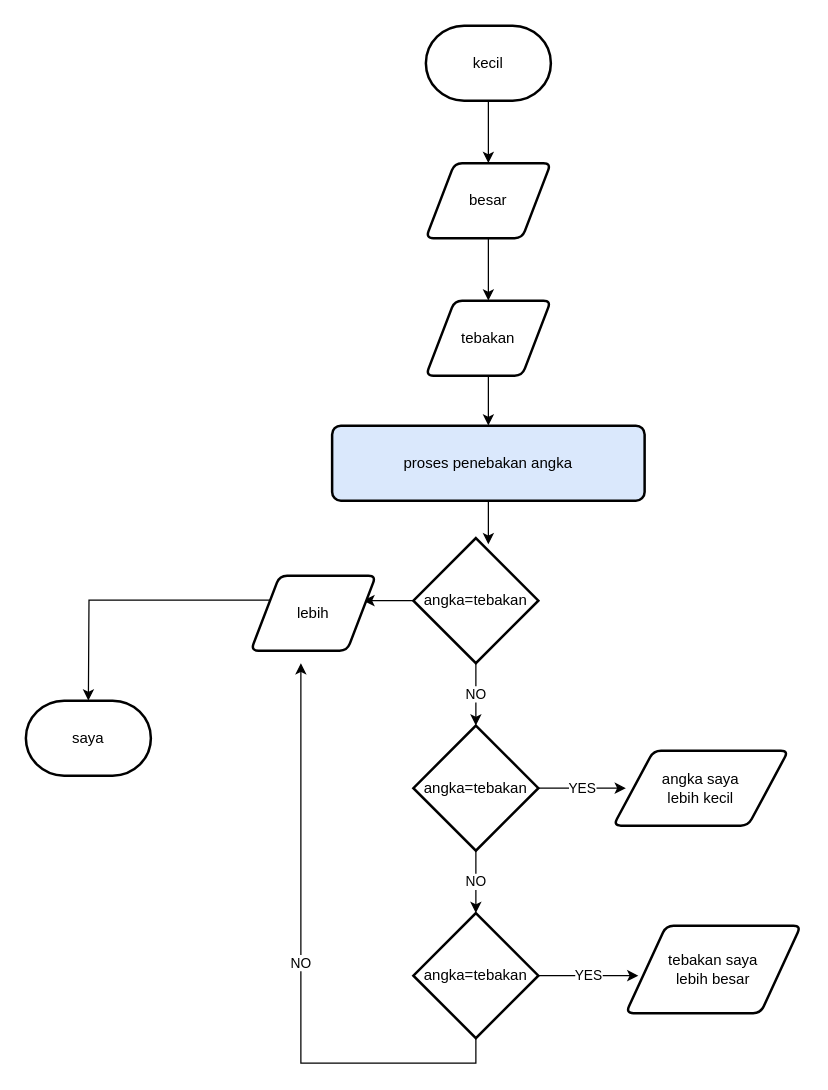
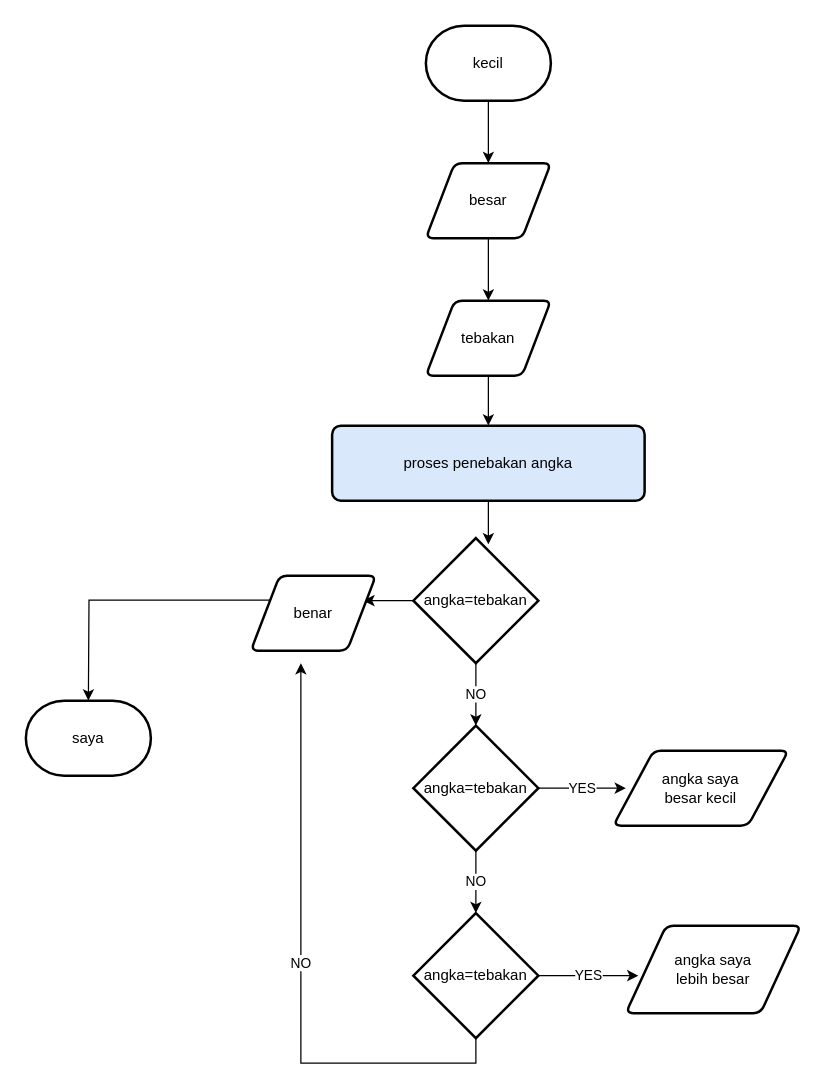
(313, 613) -> (313, 613)
(701, 788) -> (701, 788)
(713, 969) -> (713, 969)
